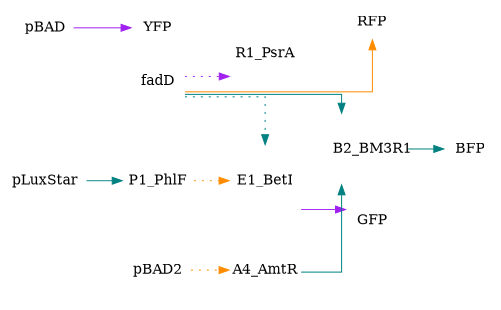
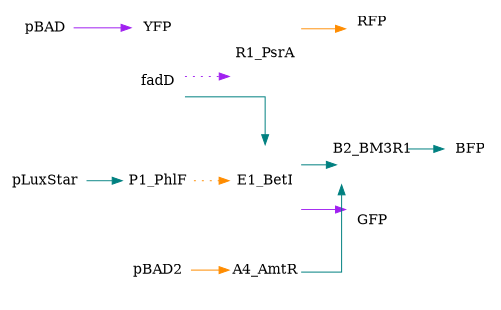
(351, 92) -> (318, 29)
(268, 94) -> (314, 165)
(265, 102) -> (244, 97)
(205, 270) -> (205, 270)
